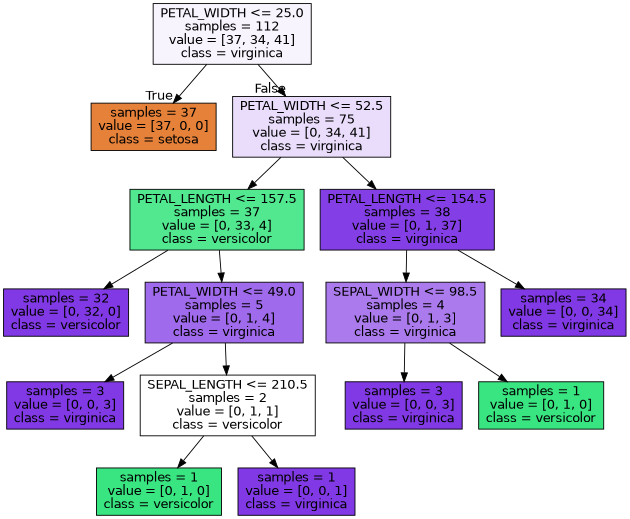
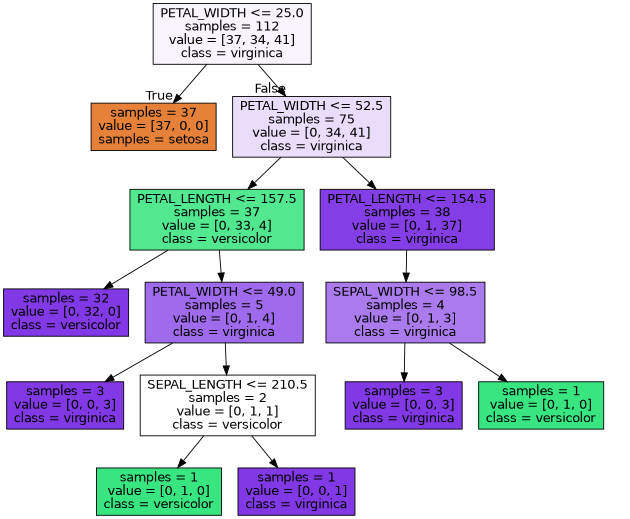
(154, 127) -> (154, 127)
(564, 313) -> none
